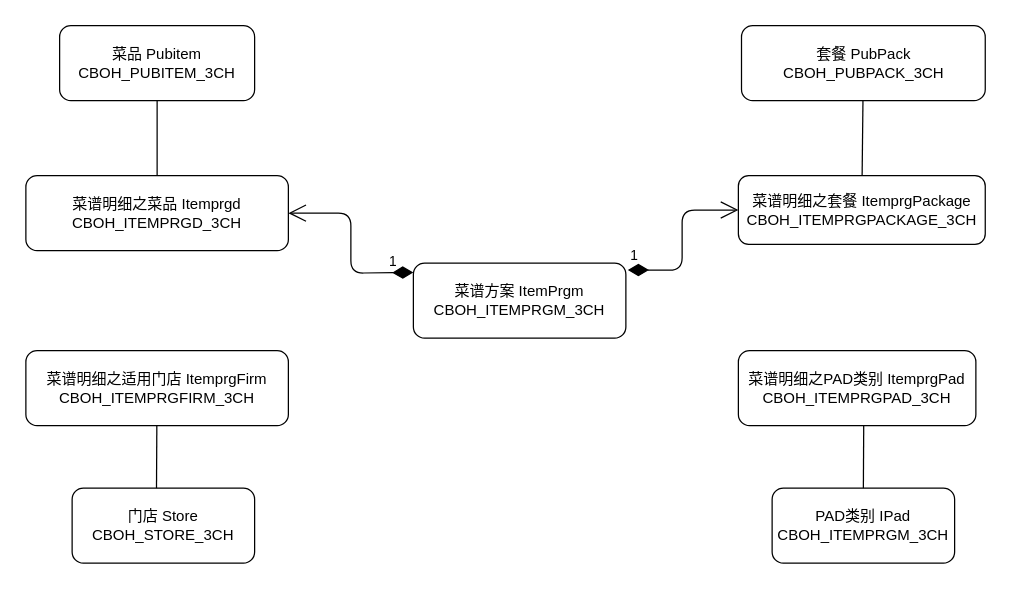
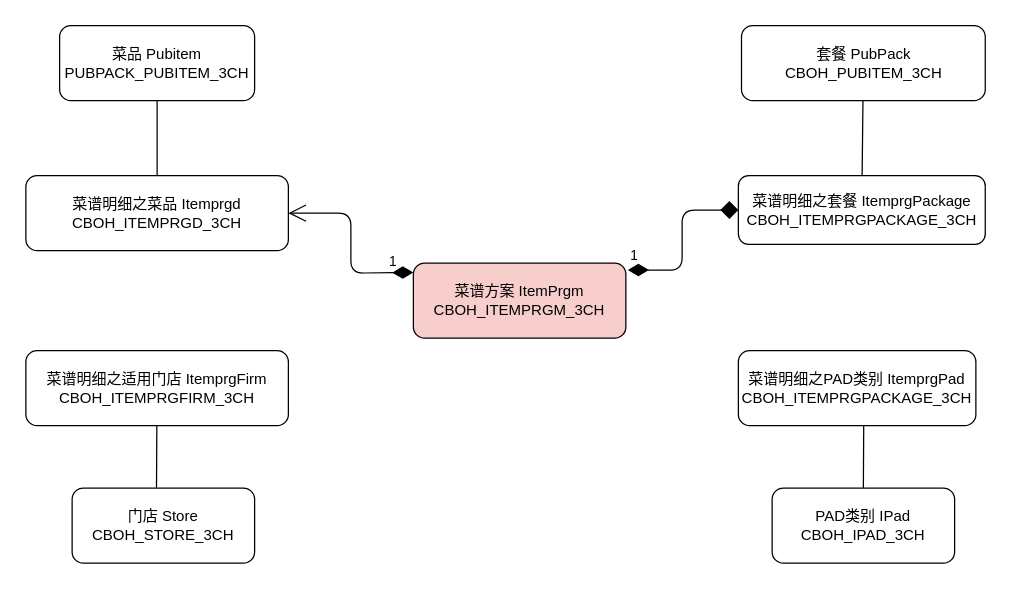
(157, 63) -> (157, 63)
(864, 63) -> (864, 63)
(727, 210) -> (720, 210)
(519, 301) -> (519, 301)
(857, 388) -> (857, 388)
(863, 526) -> (863, 526)
